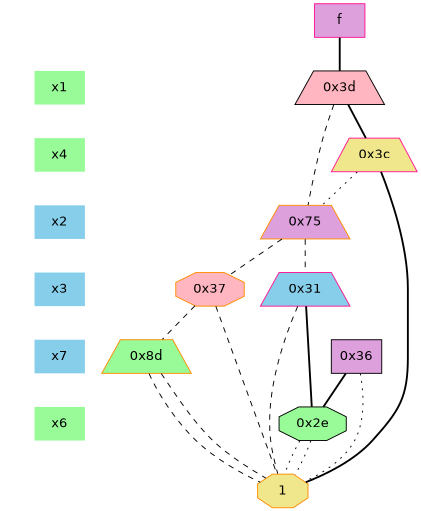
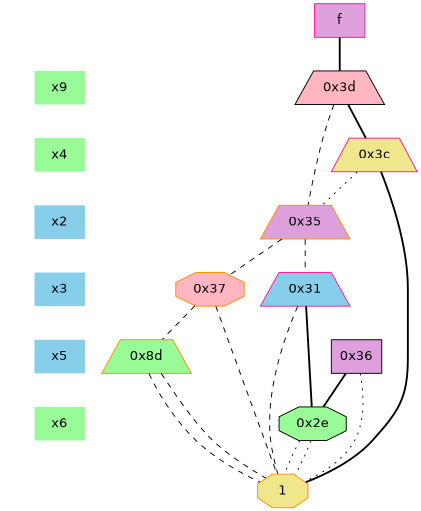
(60, 88) -> (60, 88)
(305, 222) -> (305, 222)
(60, 357) -> (60, 357)
